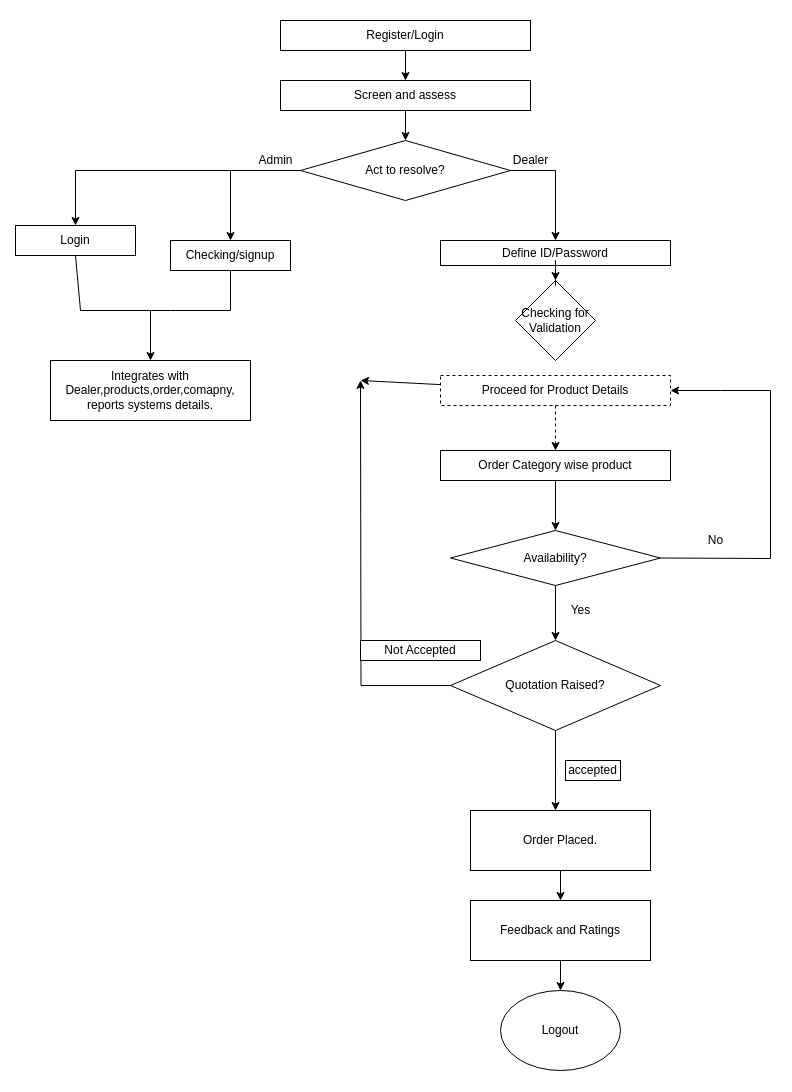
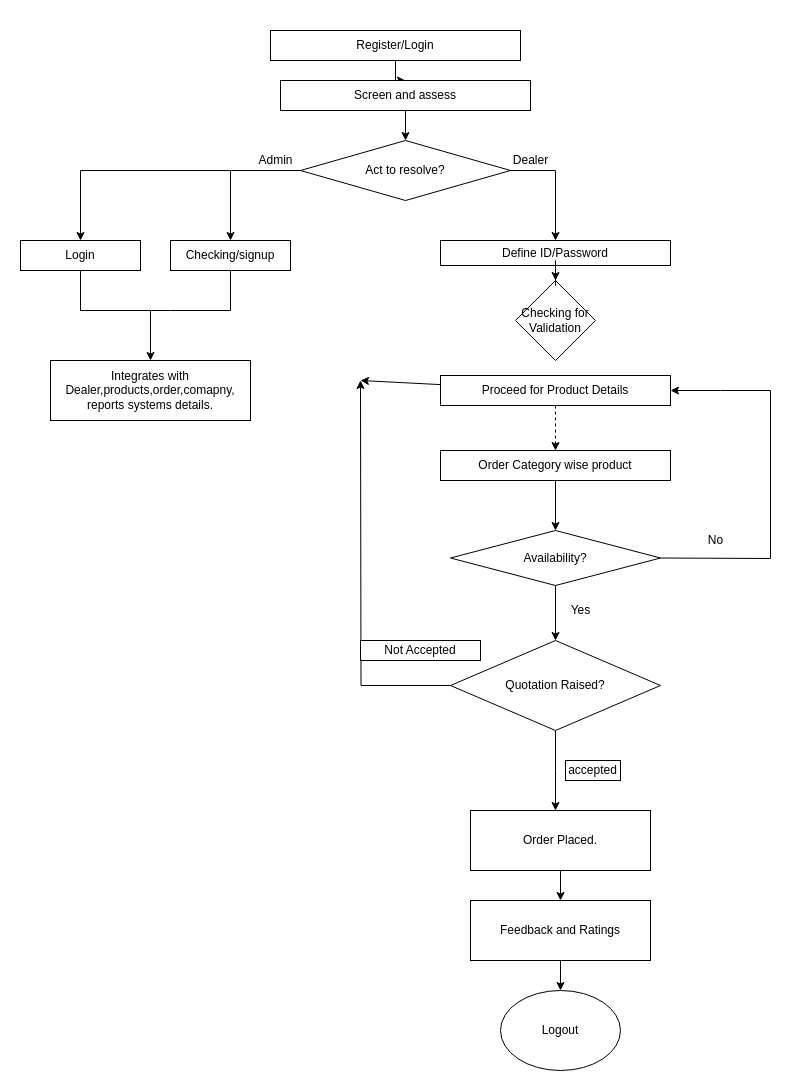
(406, 36) -> (396, 46)
(76, 241) -> (81, 256)
(556, 391) -> (556, 391)
